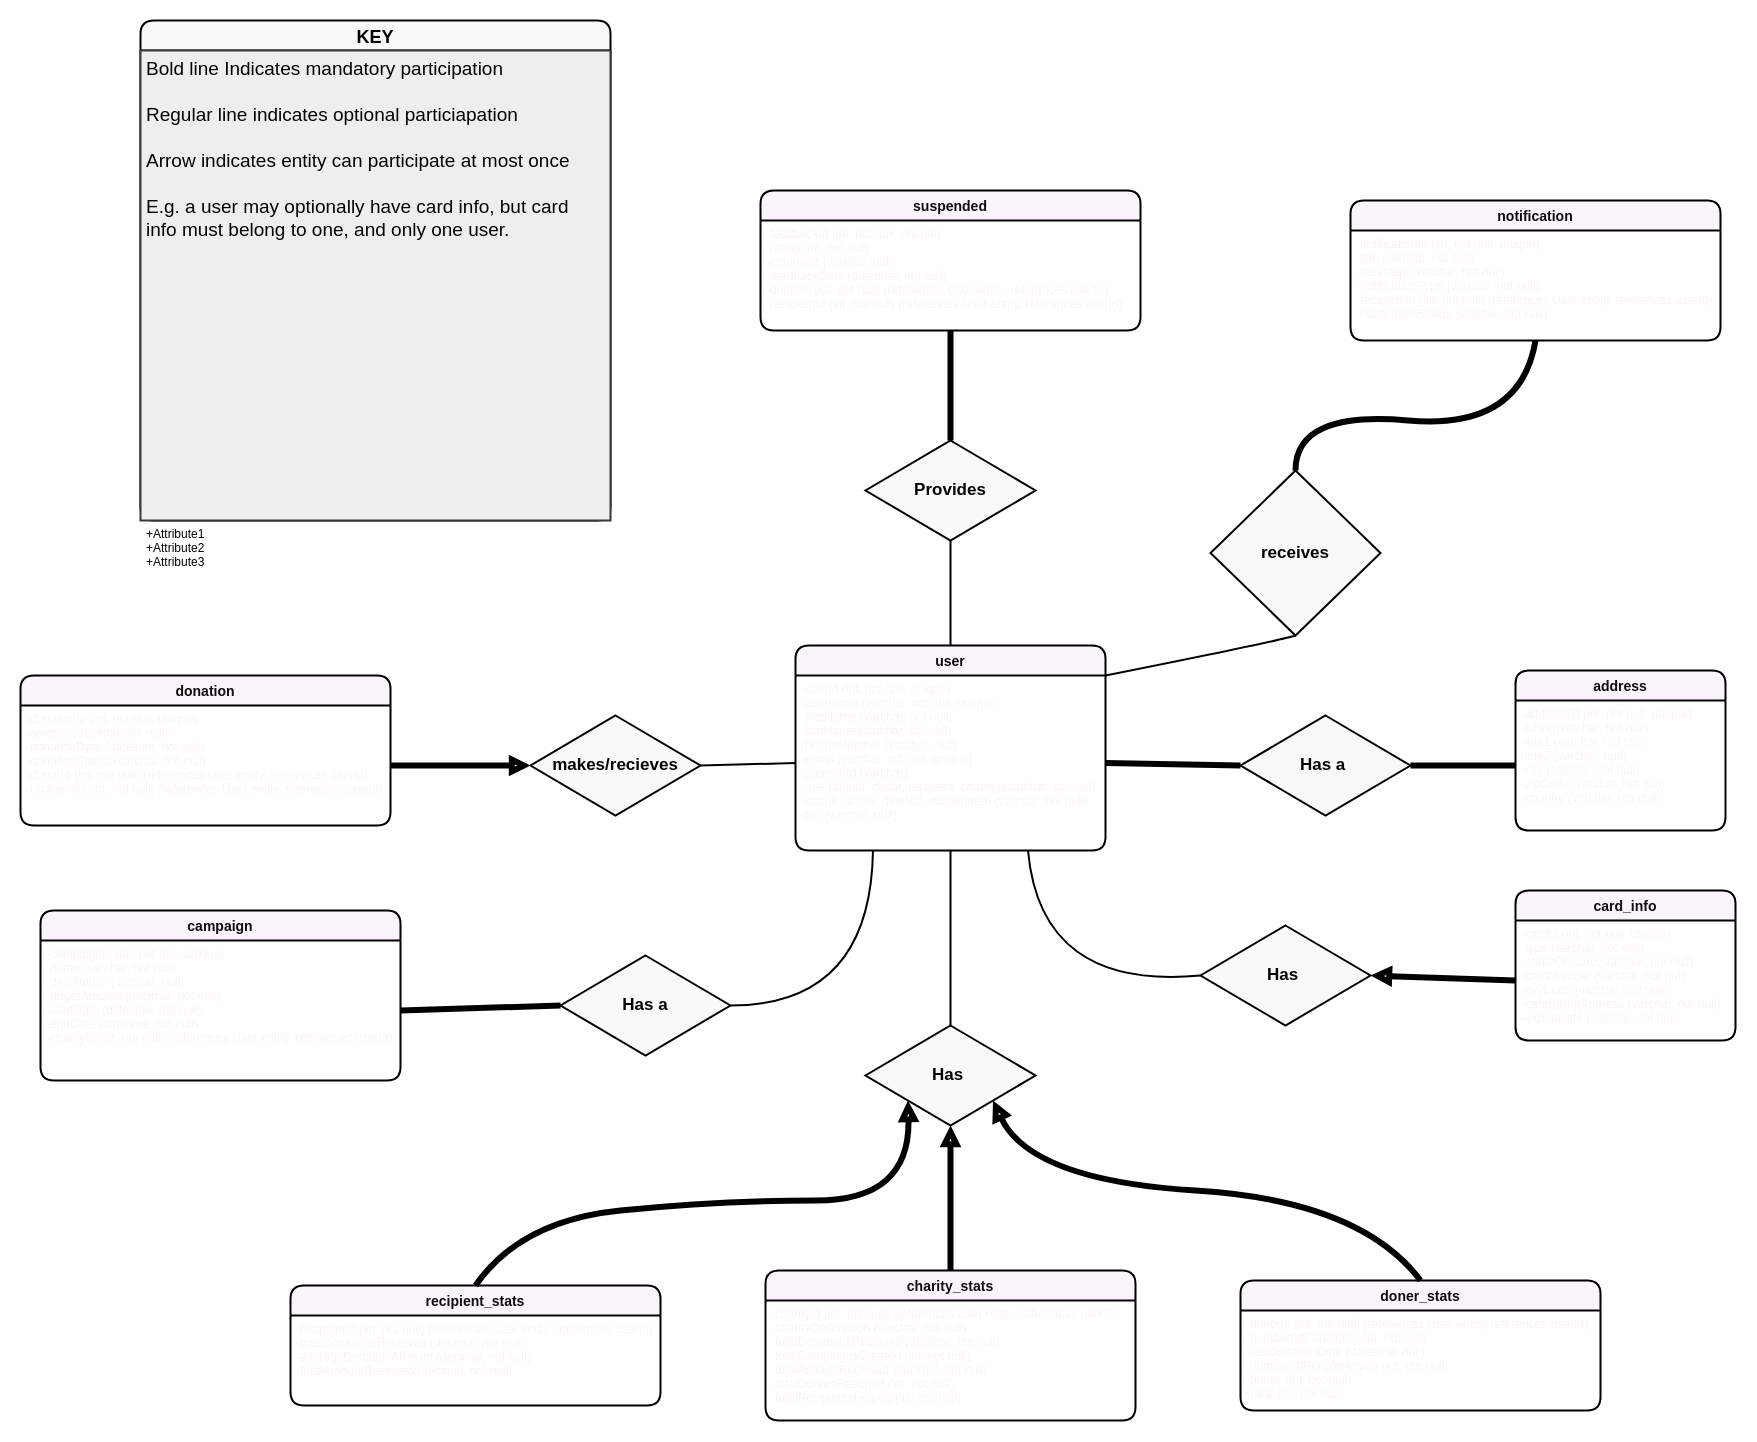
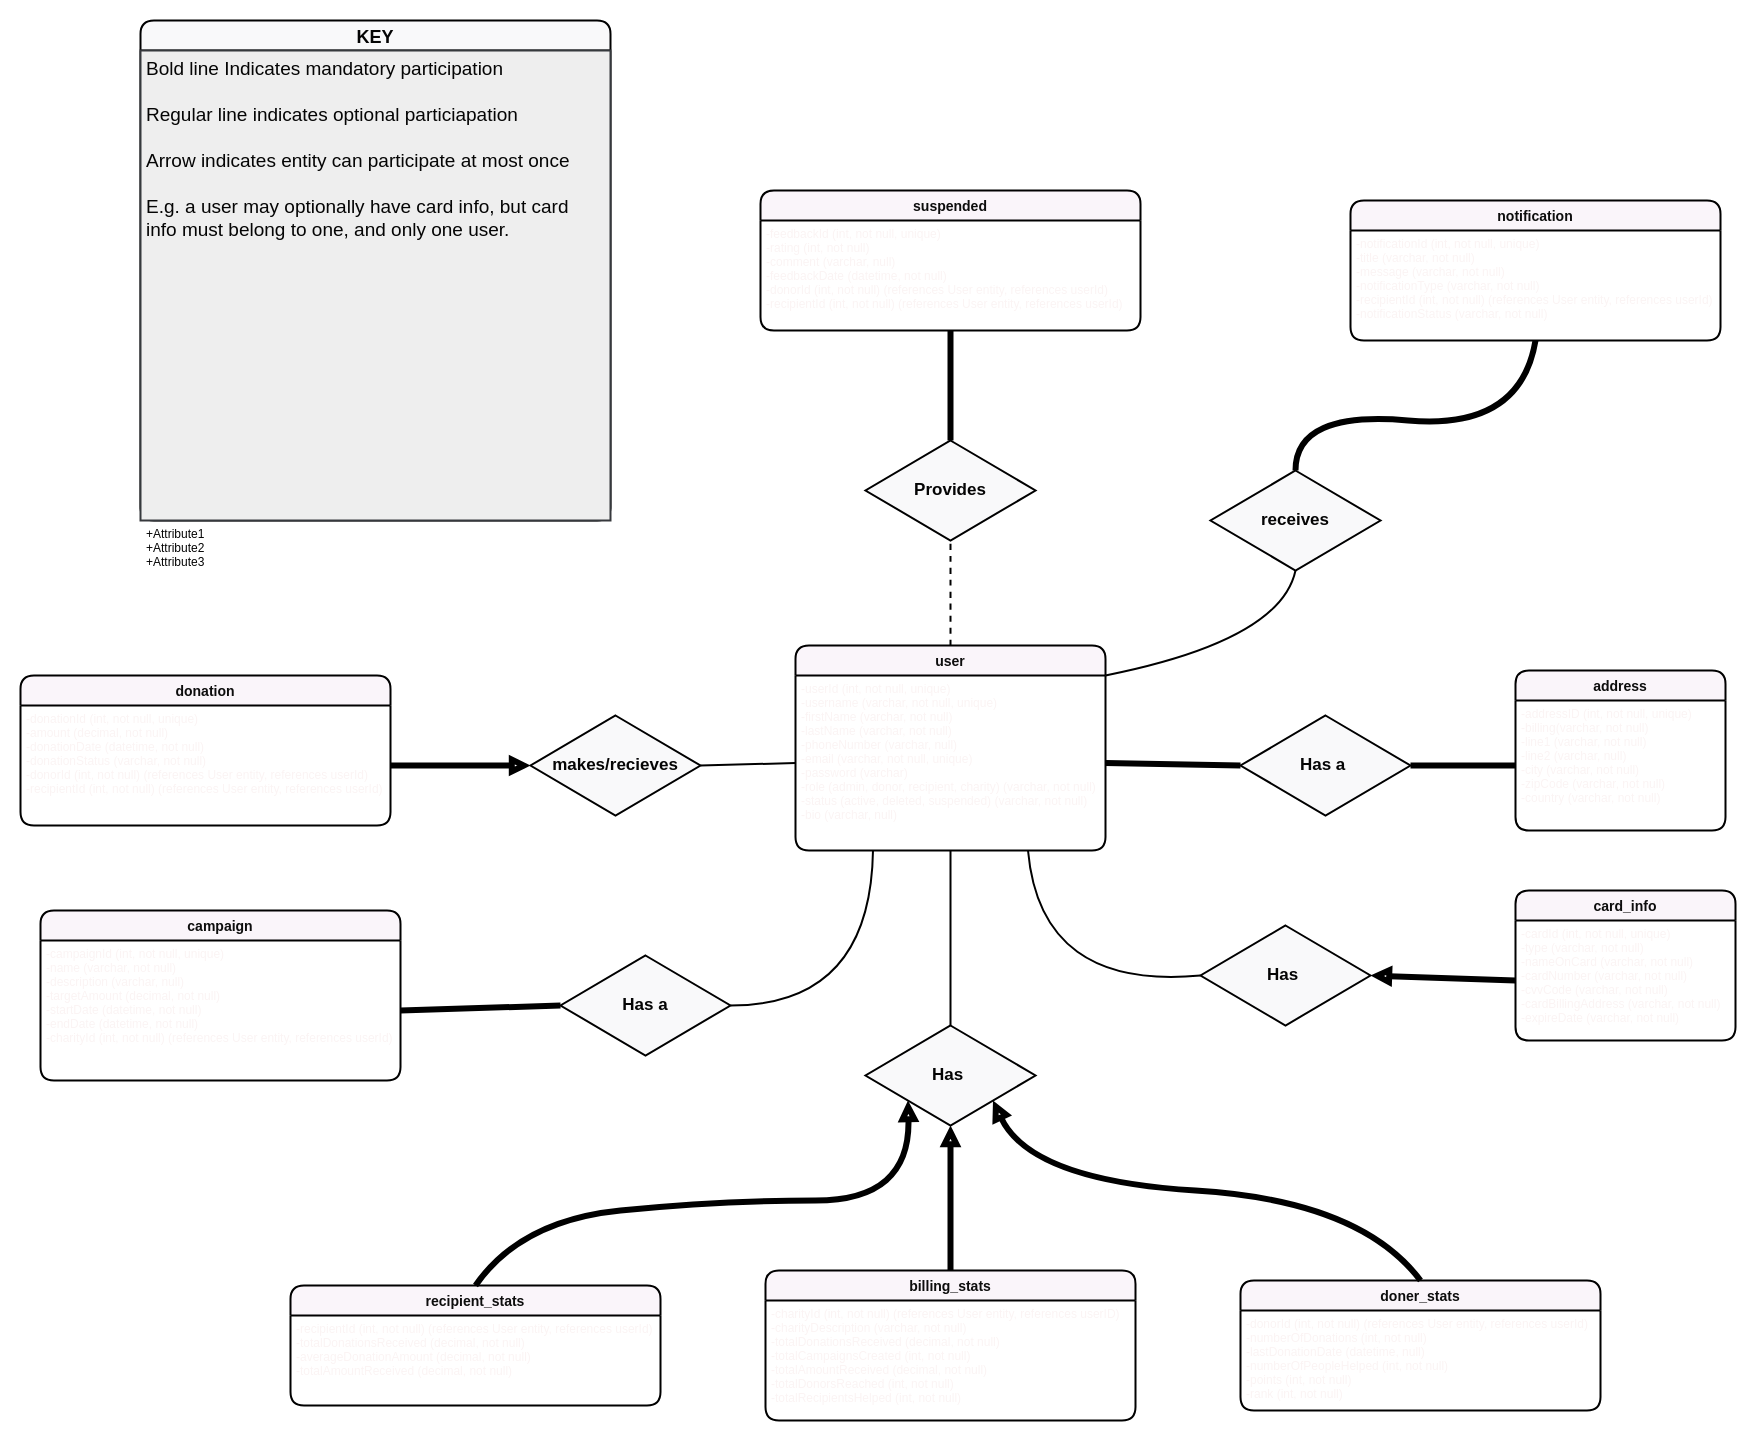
(1296, 553) -> (1296, 521)
(951, 591) -> (951, 591)
(950, 1286) -> (950, 1286)
